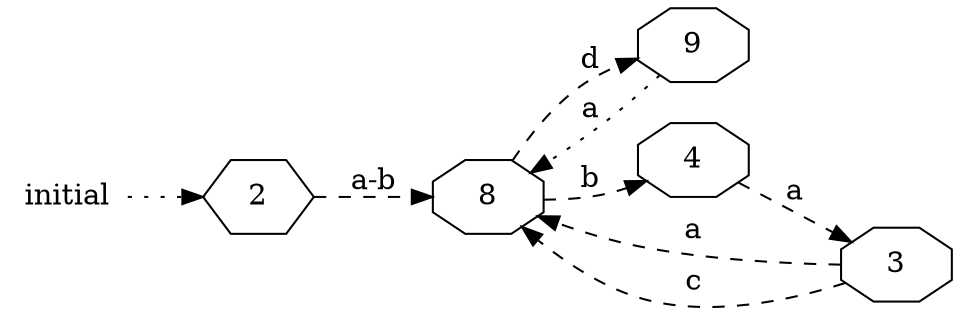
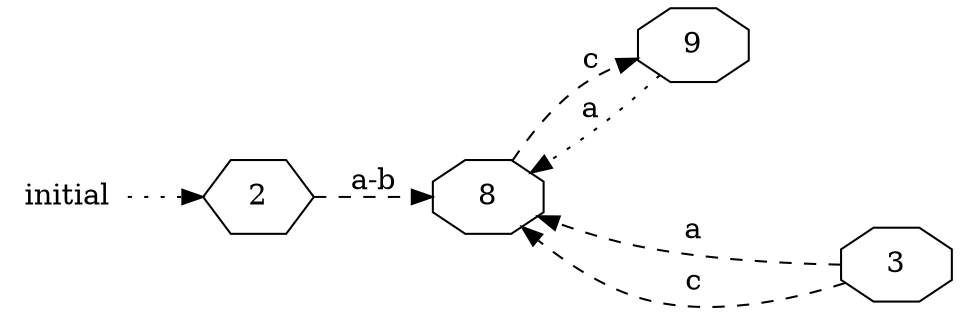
(591, 61) -> (591, 61)
(693, 160) -> none
